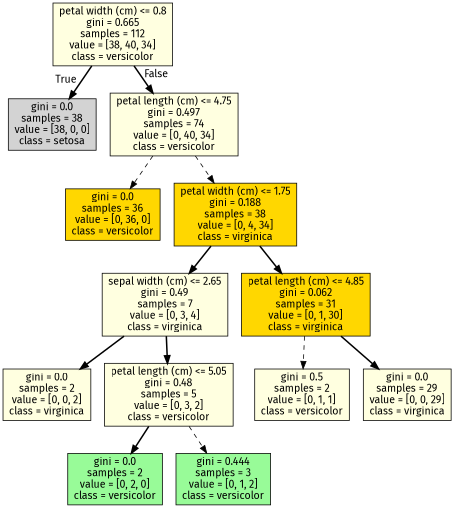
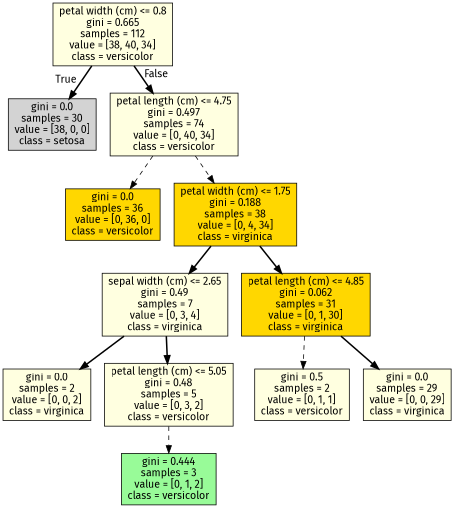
(52, 125) -> (52, 125)
(115, 479) -> none
